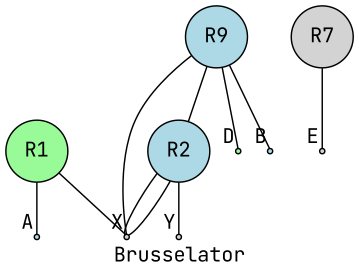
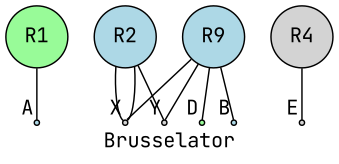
(322, 37) -> (302, 37)
(198, 94) -> (182, 92)
(92, 204) -> none
